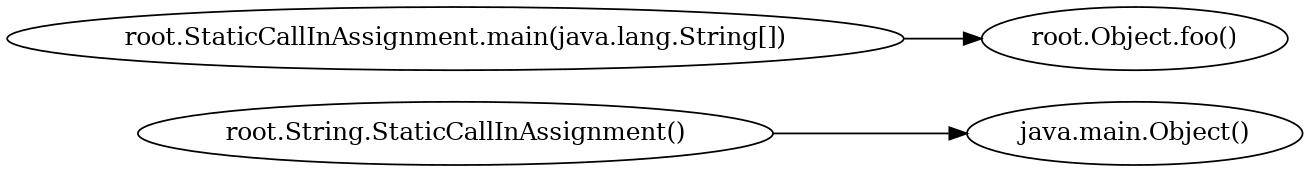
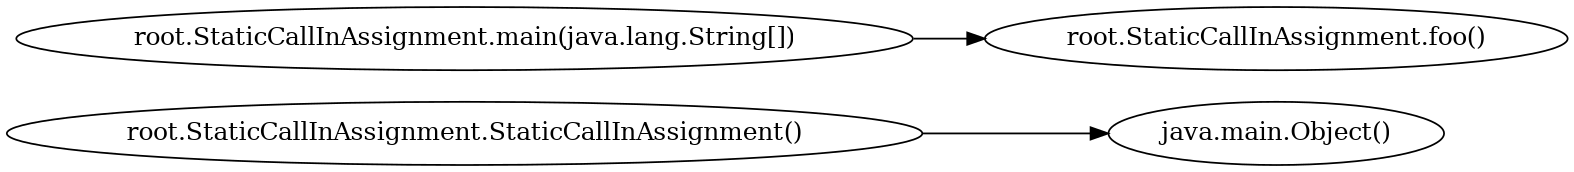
(1135, 39) -> (1276, 39)
(455, 133) -> (465, 133)
